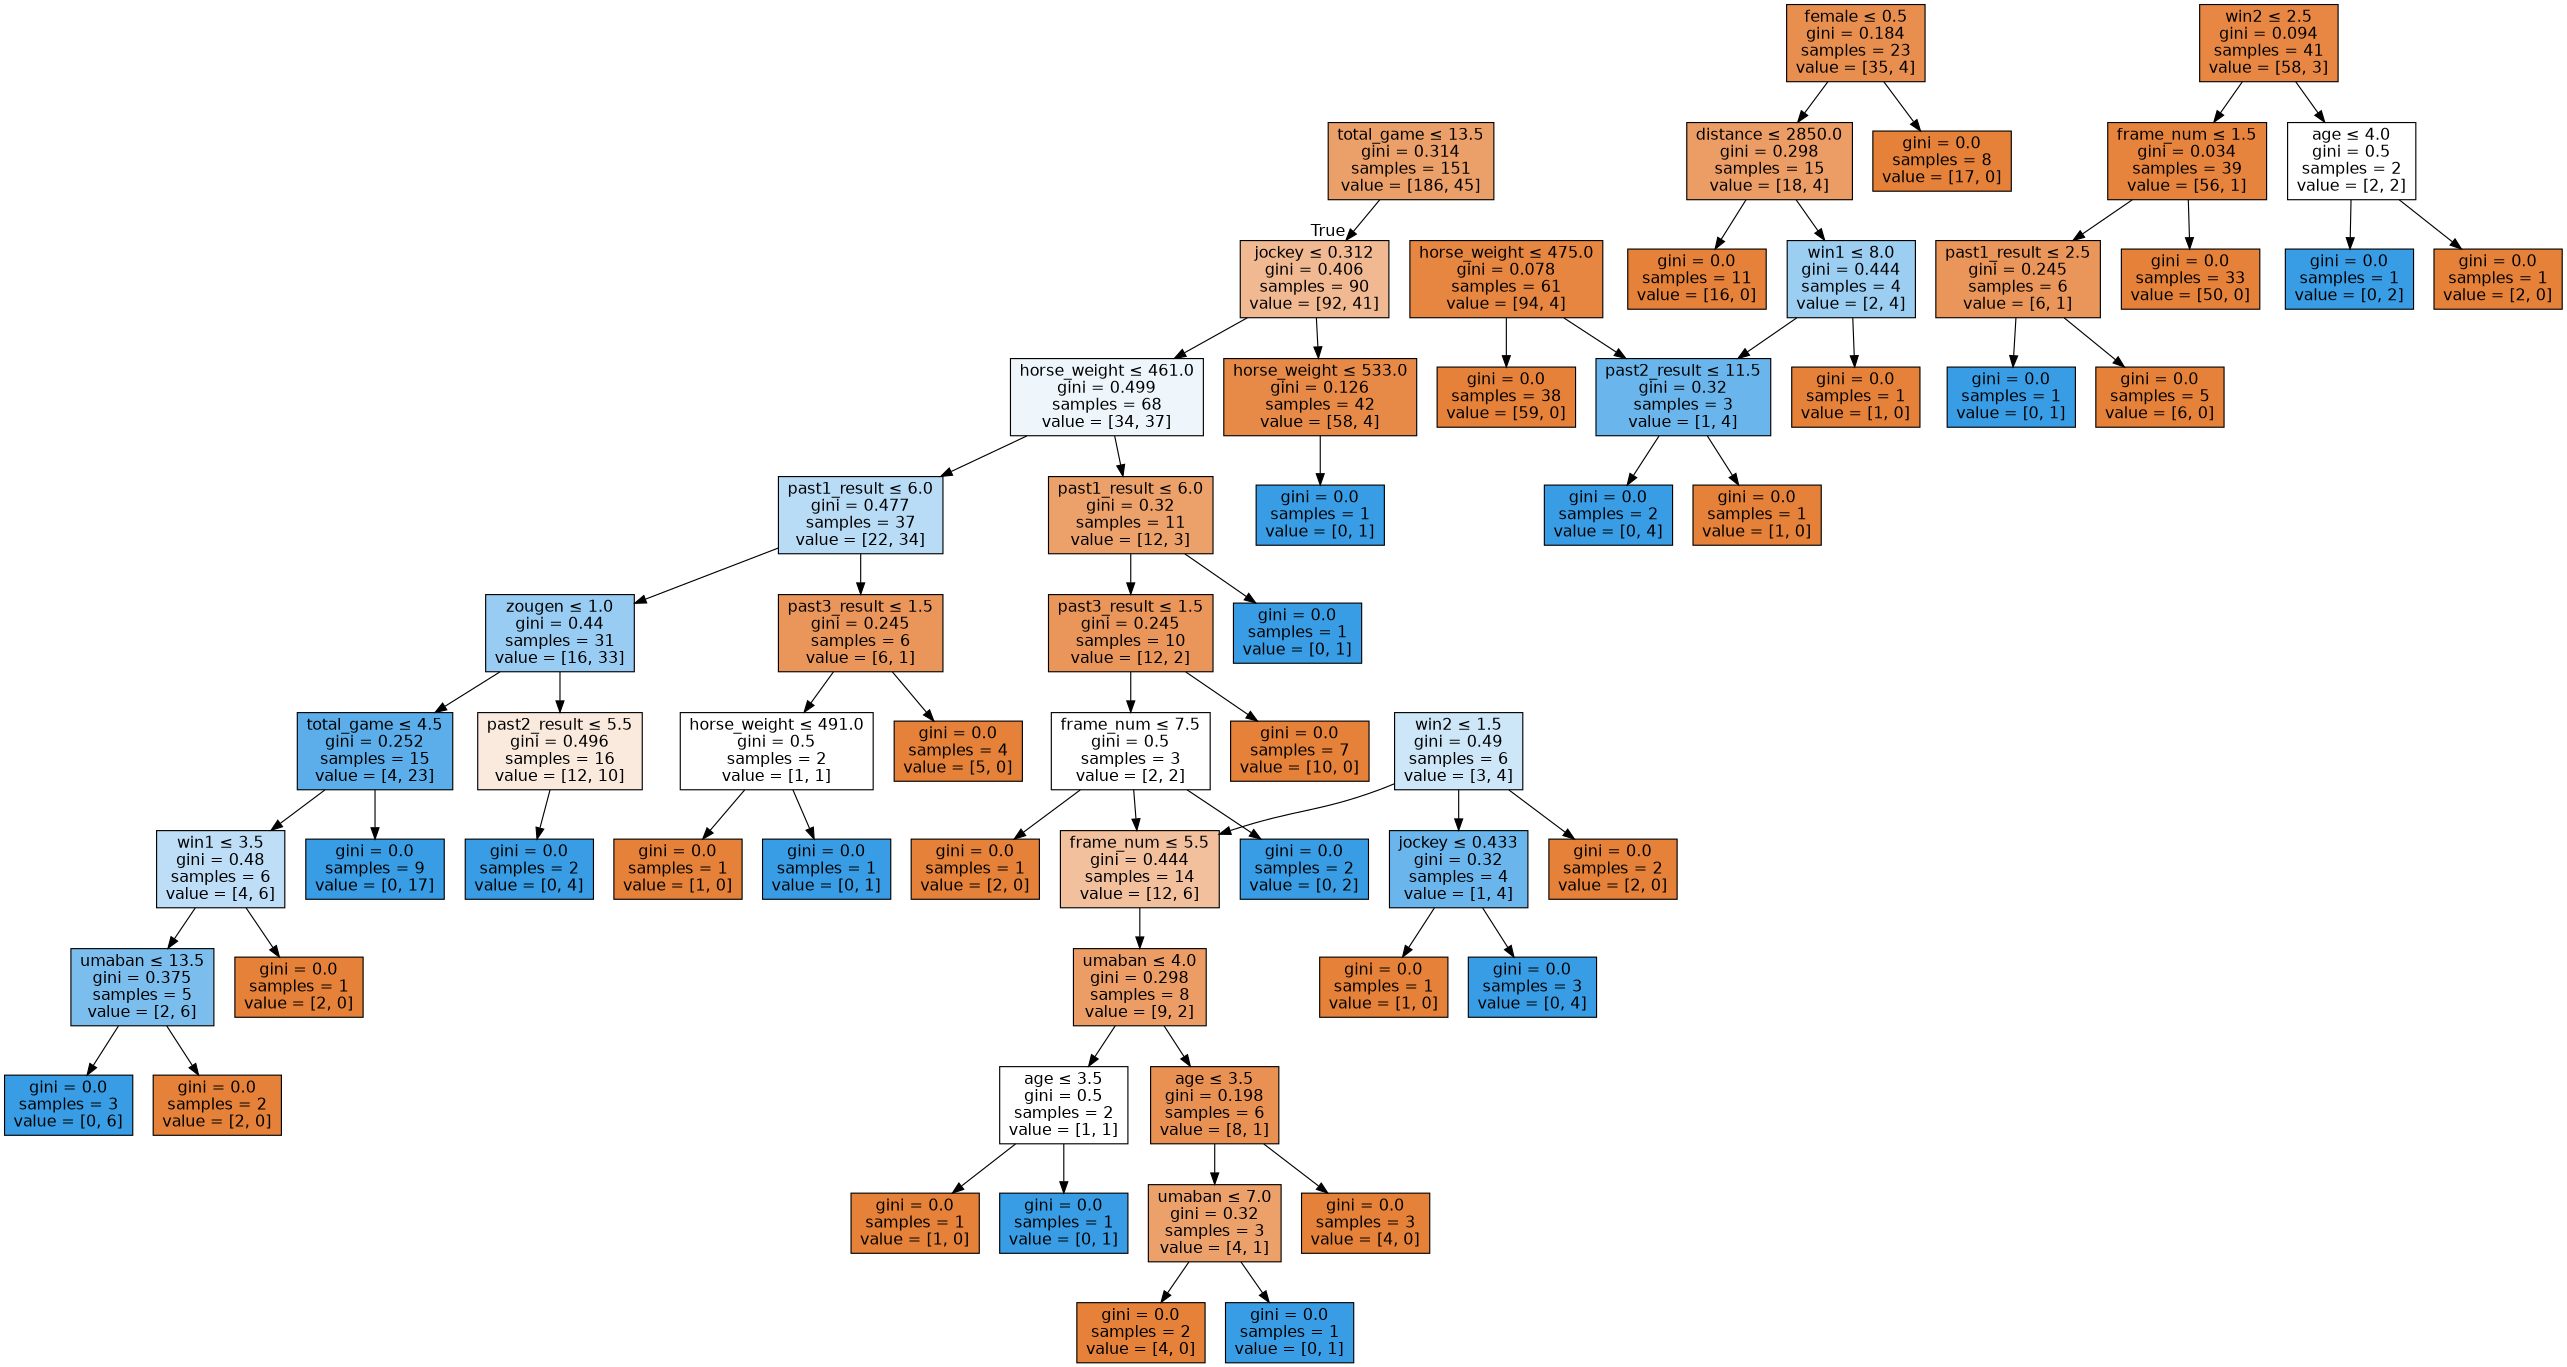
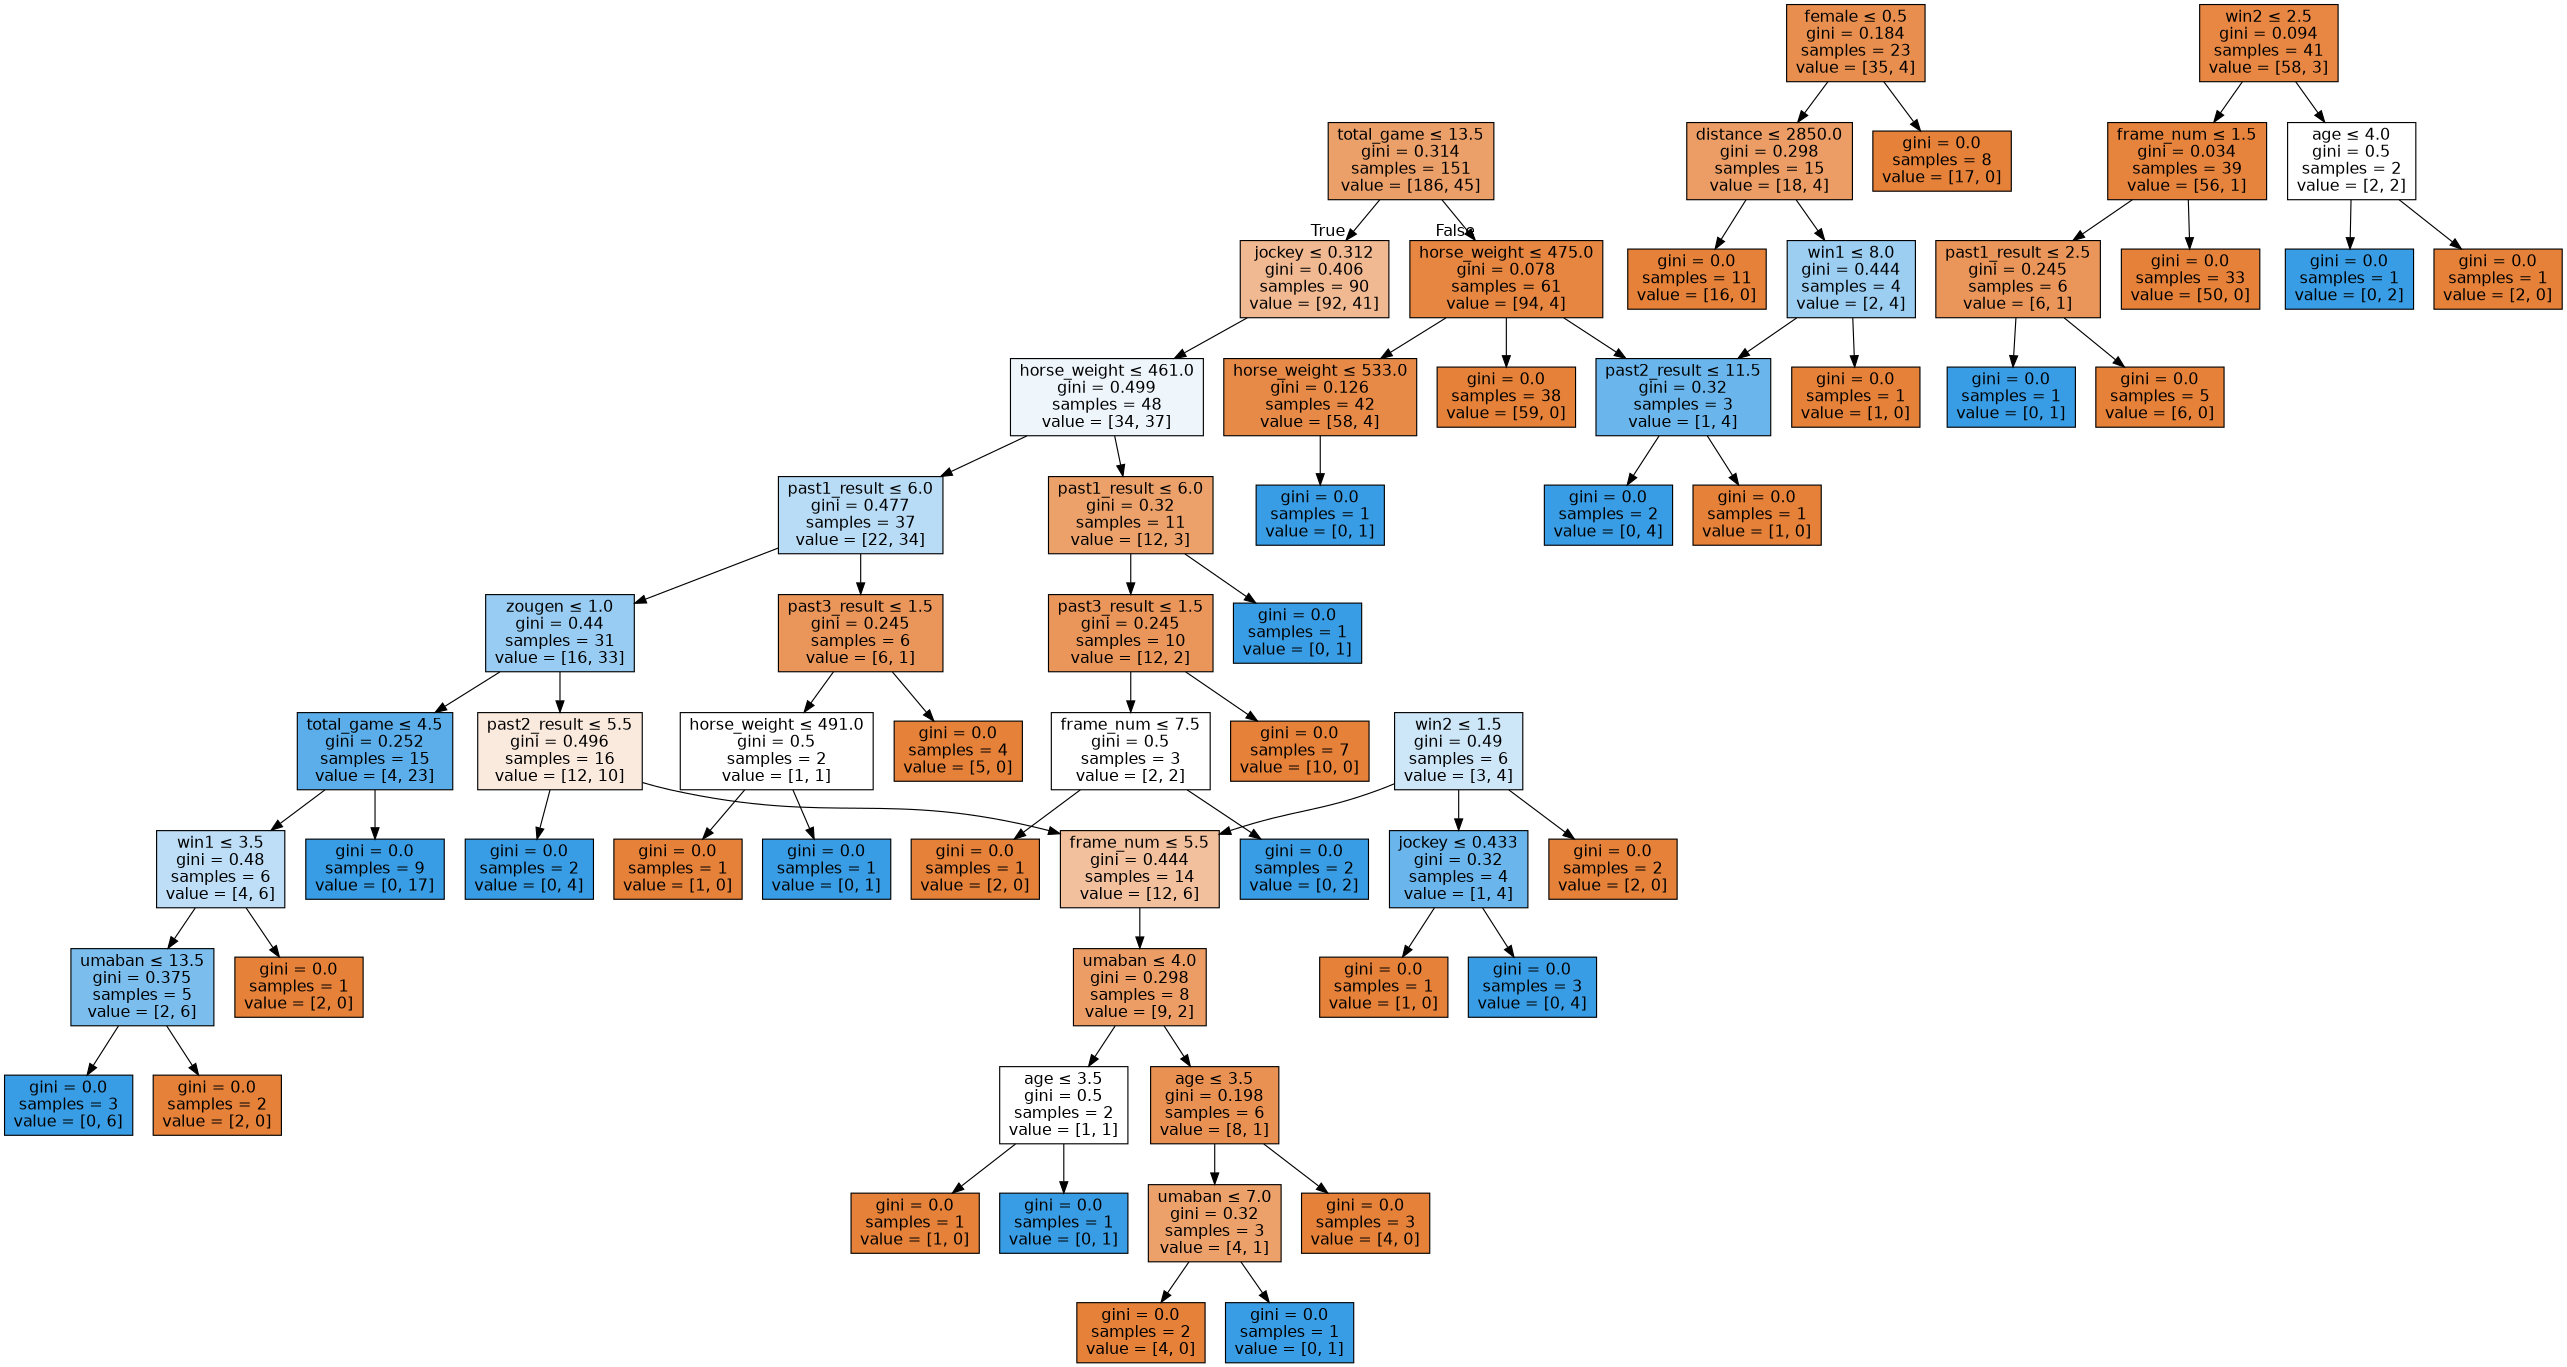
none -> (1455, 216)
(1317, 332) -> (1418, 335)
(1107, 405) -> (1107, 405)
(1135, 804) -> (846, 808)
